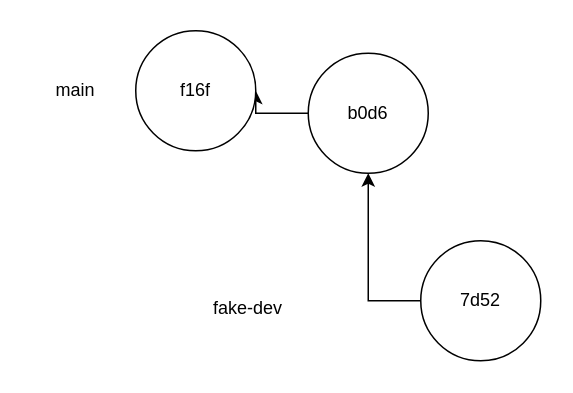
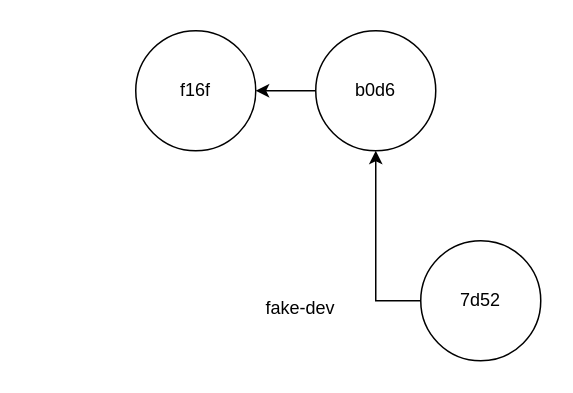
(76, 91) -> none
(368, 113) -> (376, 91)
(248, 308) -> (301, 308)
